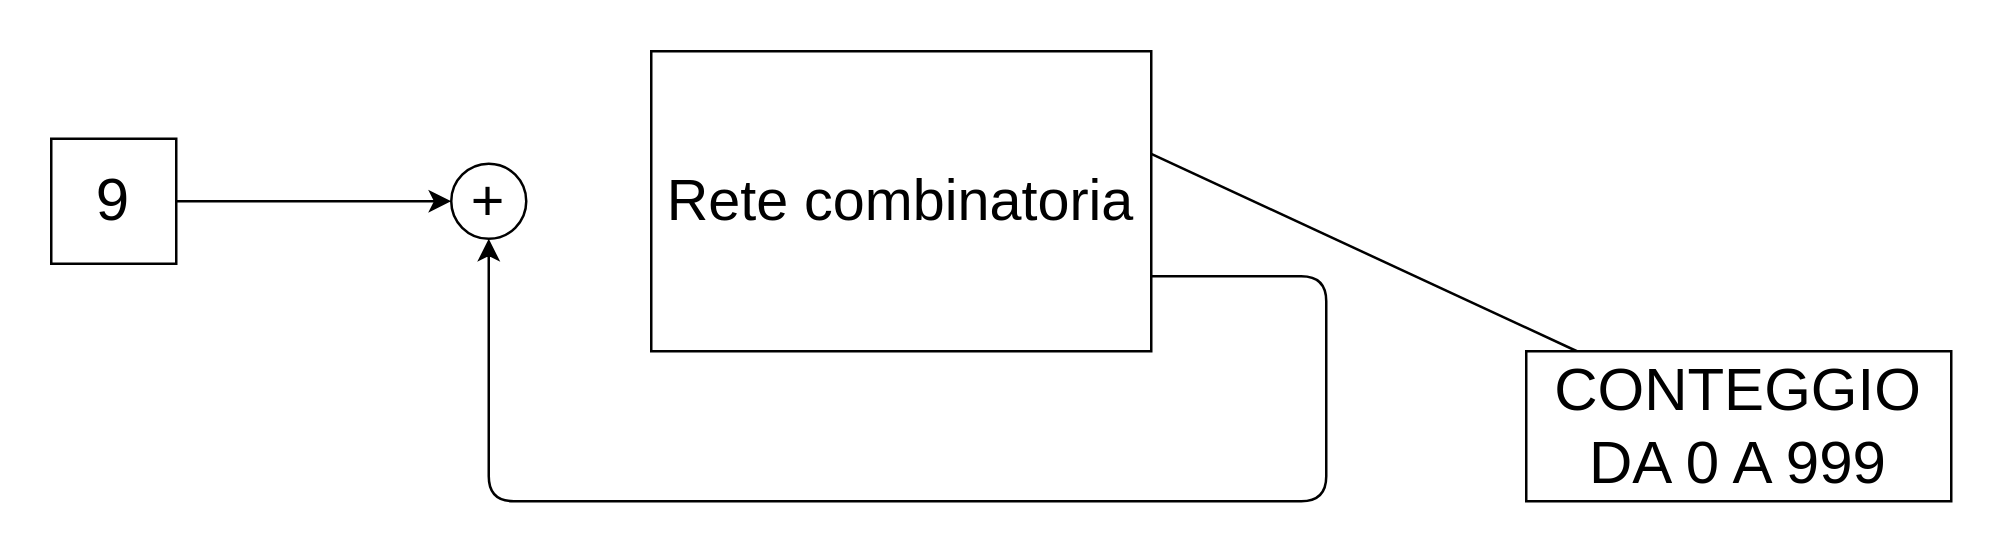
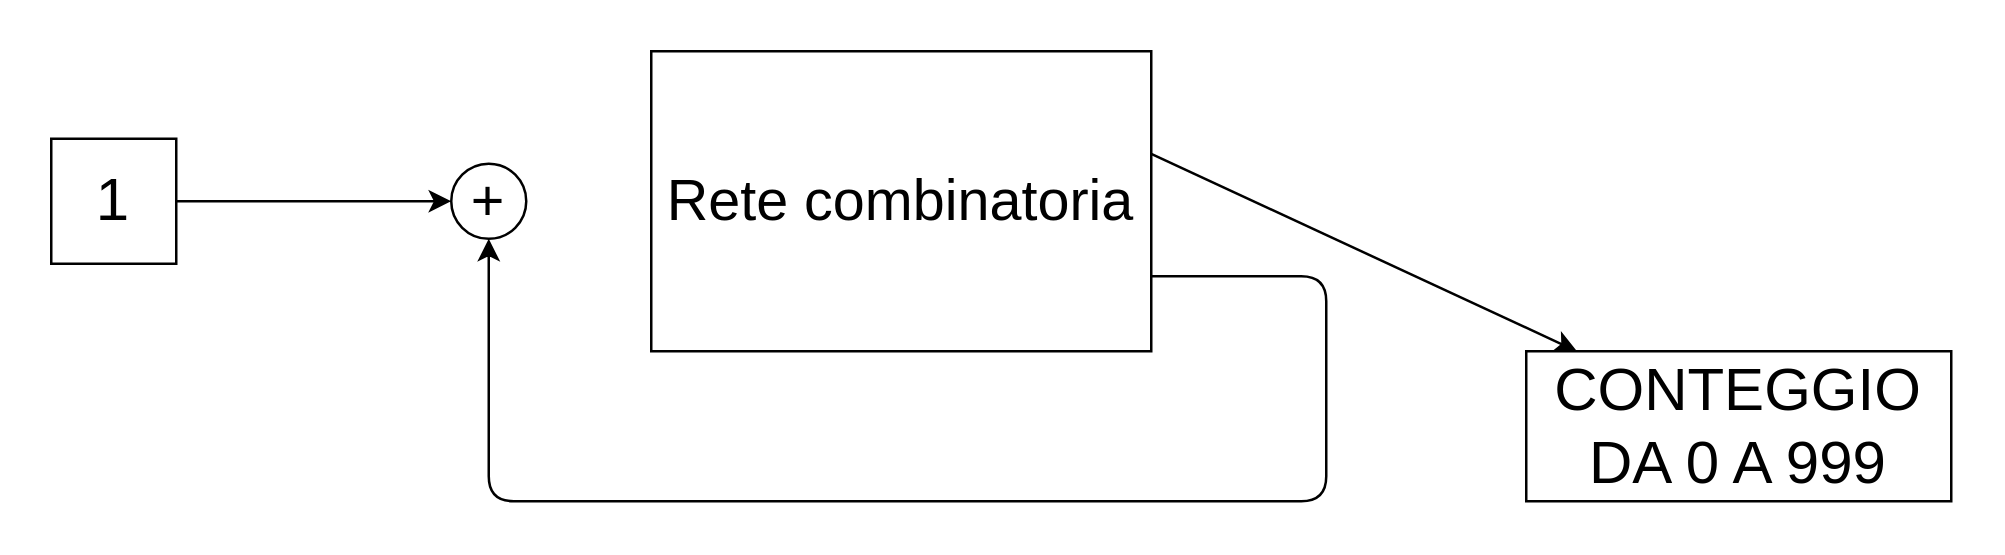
(114, 201) -> (114, 201)
(1565, 346) -> (1561, 344)
